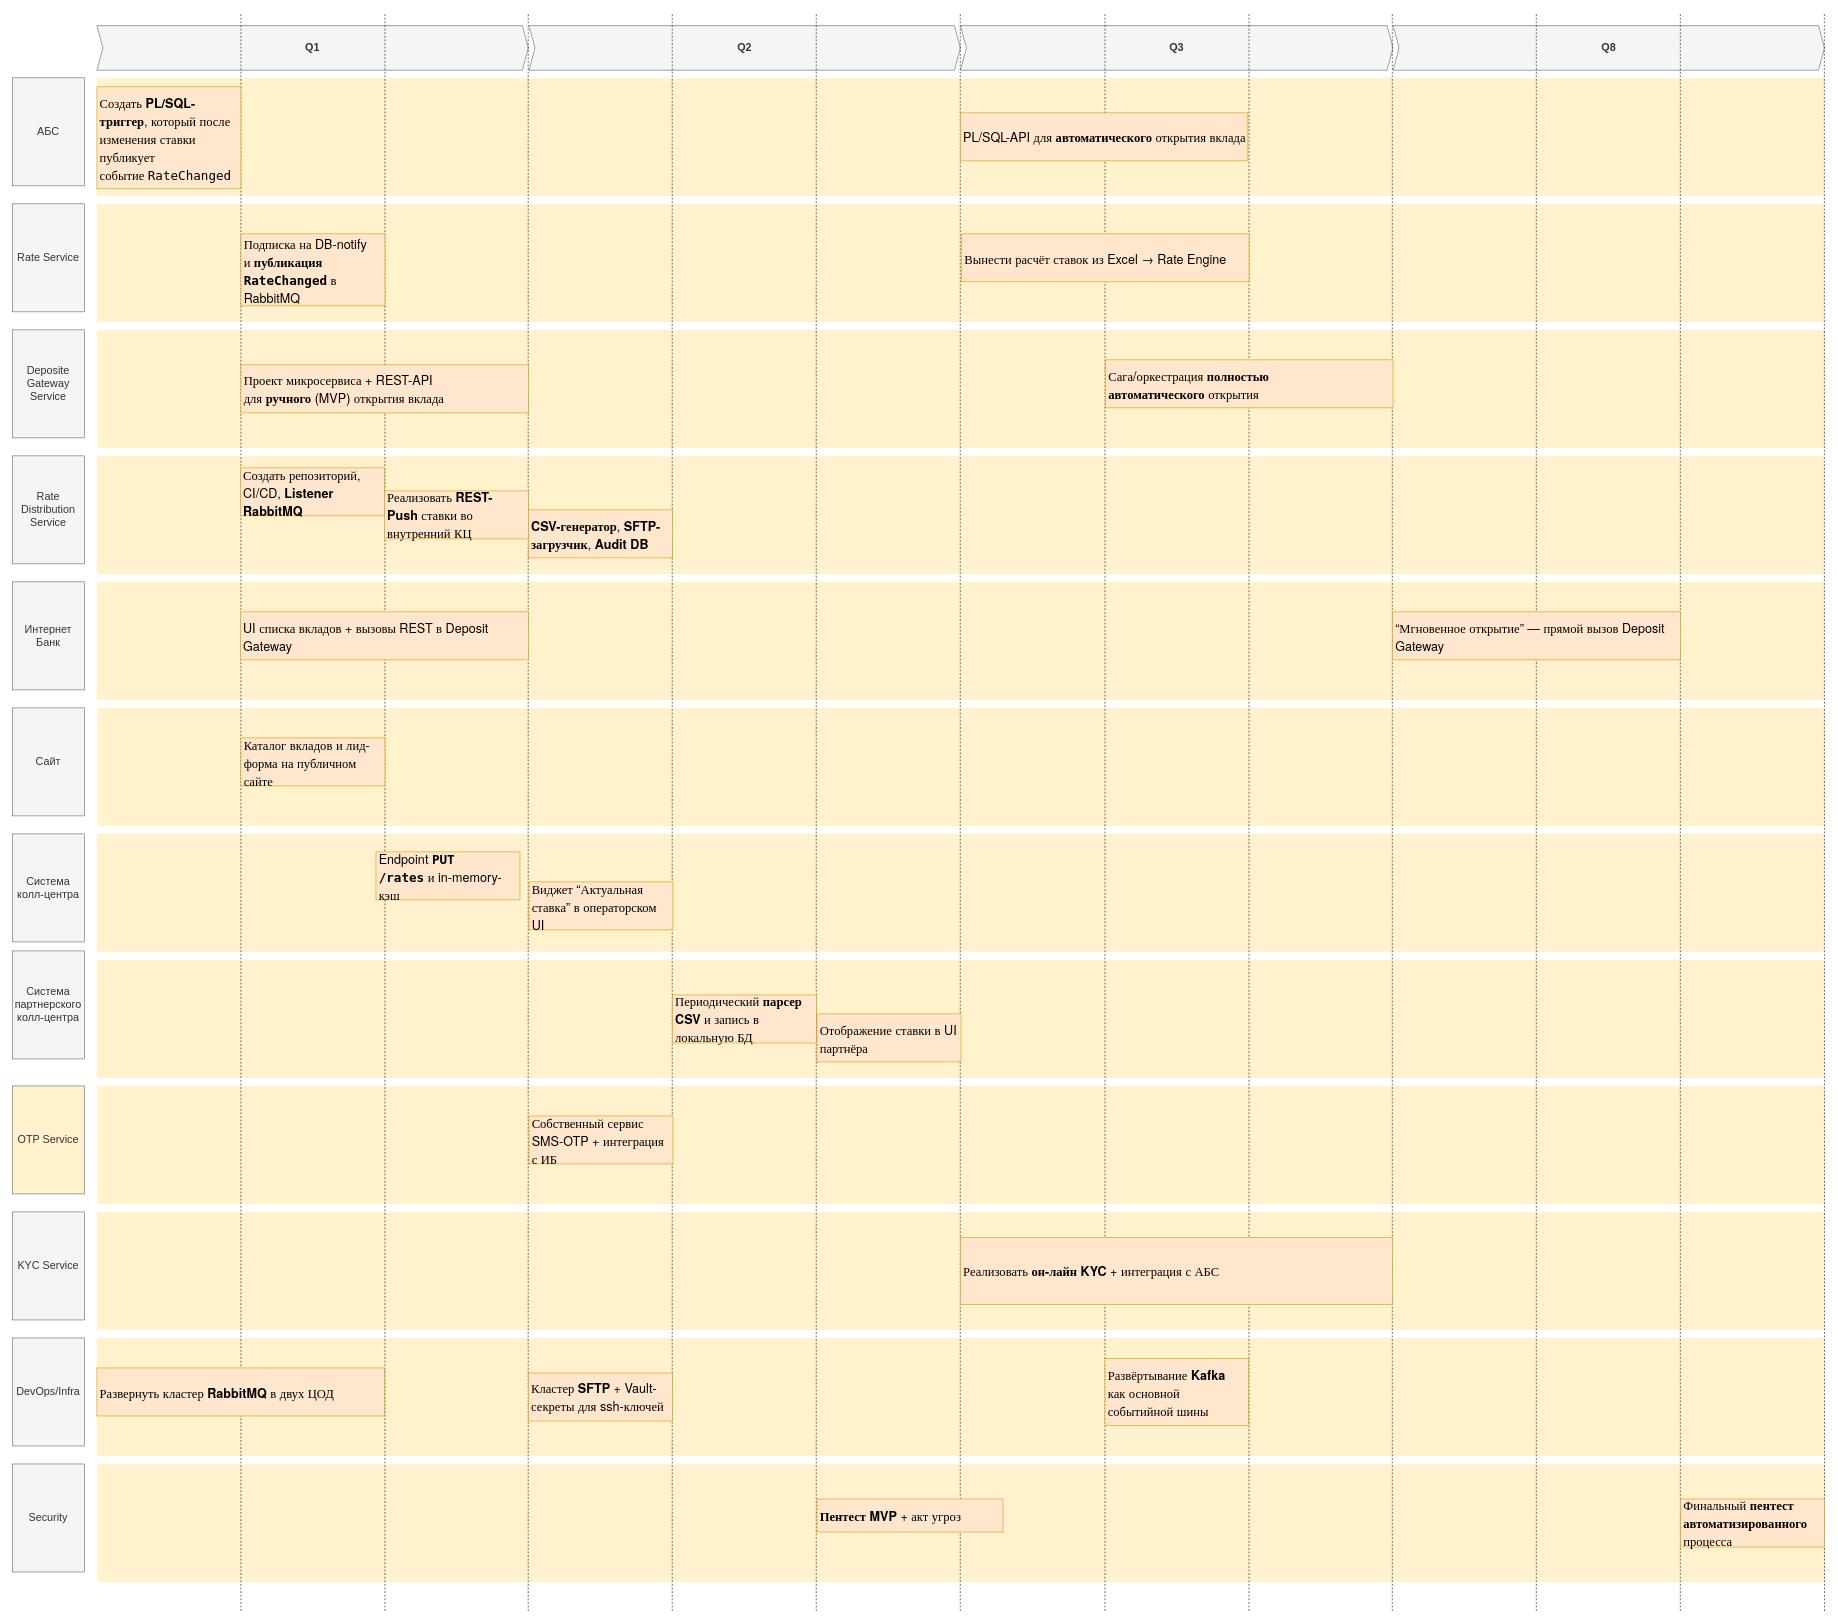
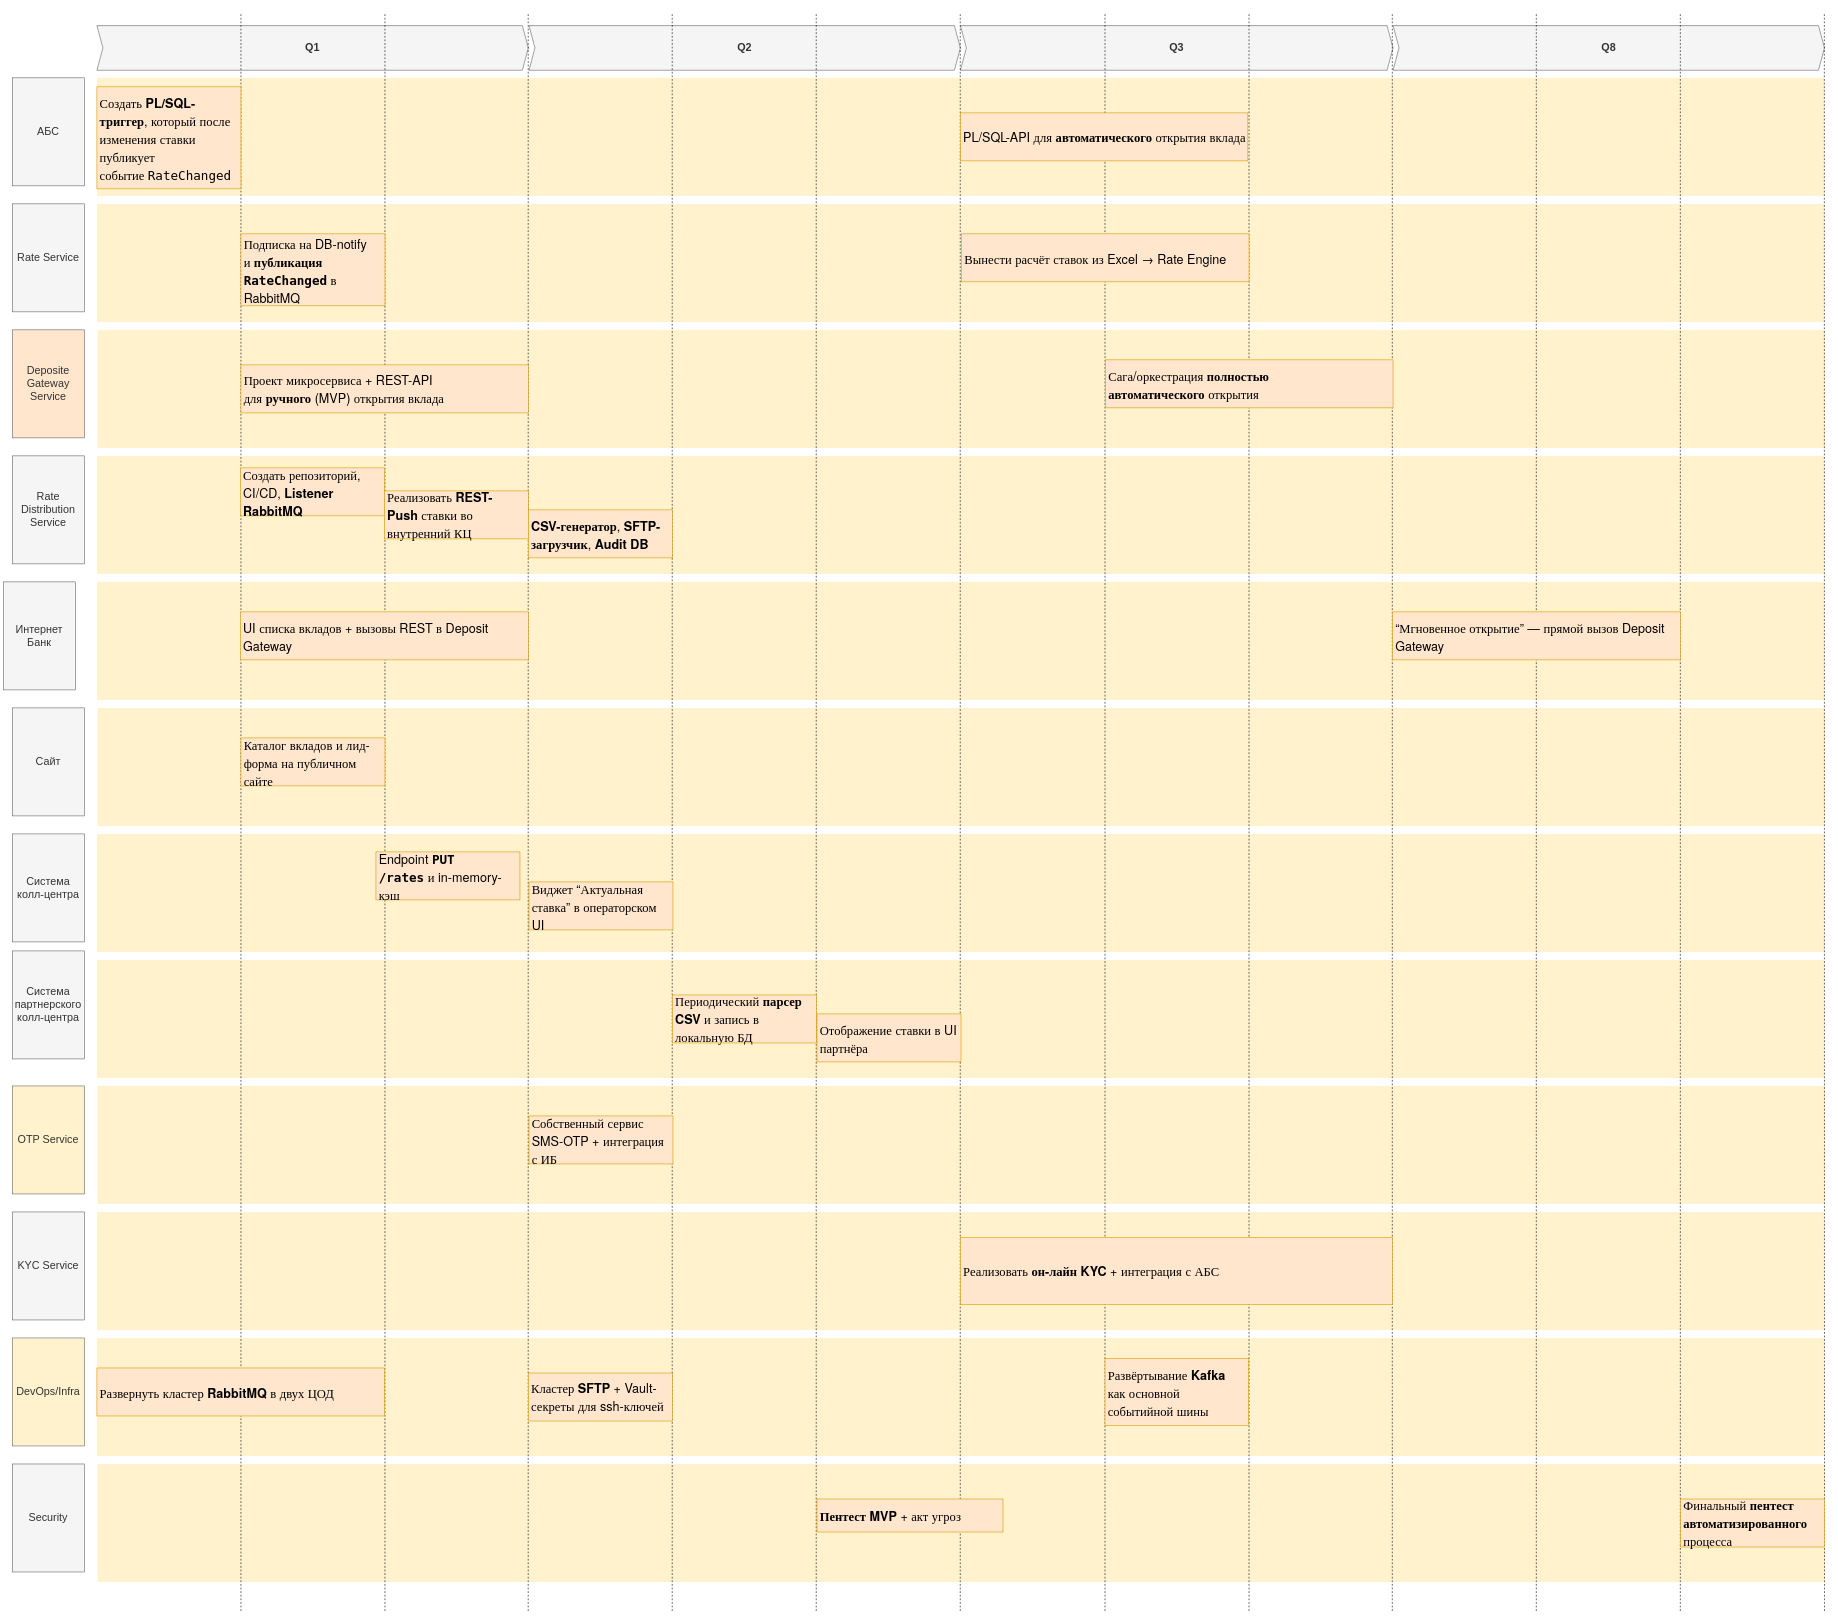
(48, 384) -> (48, 384)
(48, 636) -> (39, 636)
(48, 1392) -> (48, 1392)
